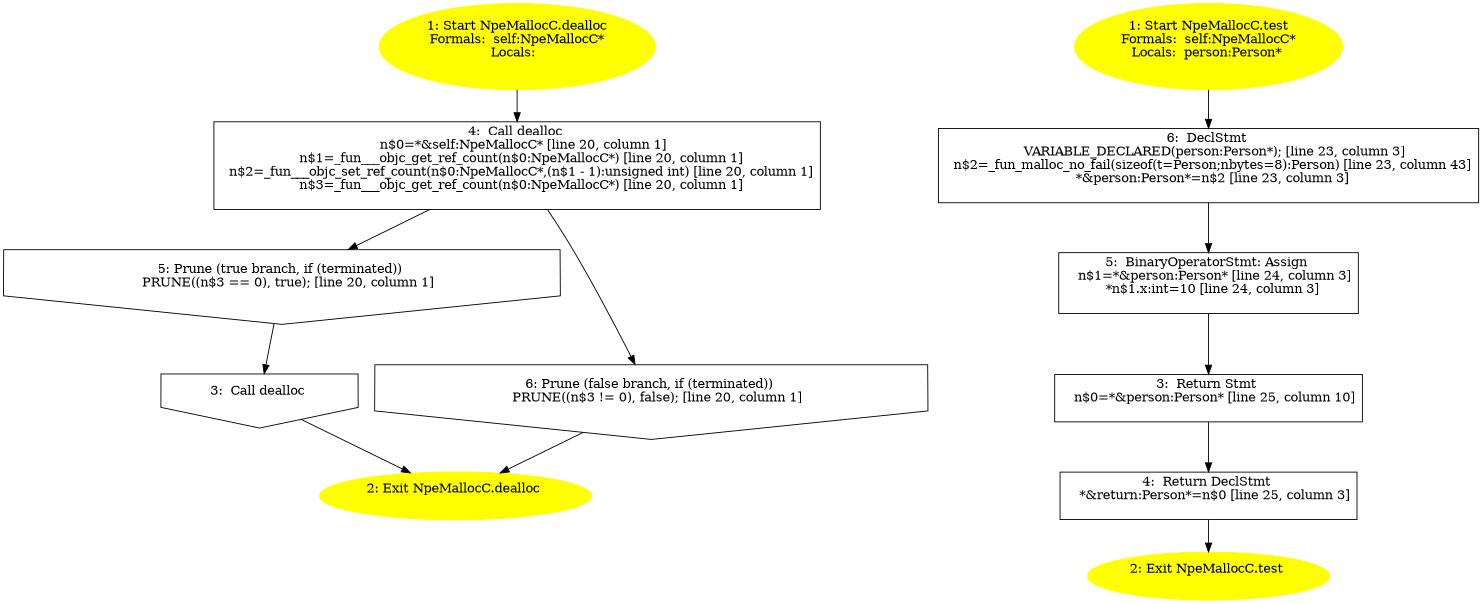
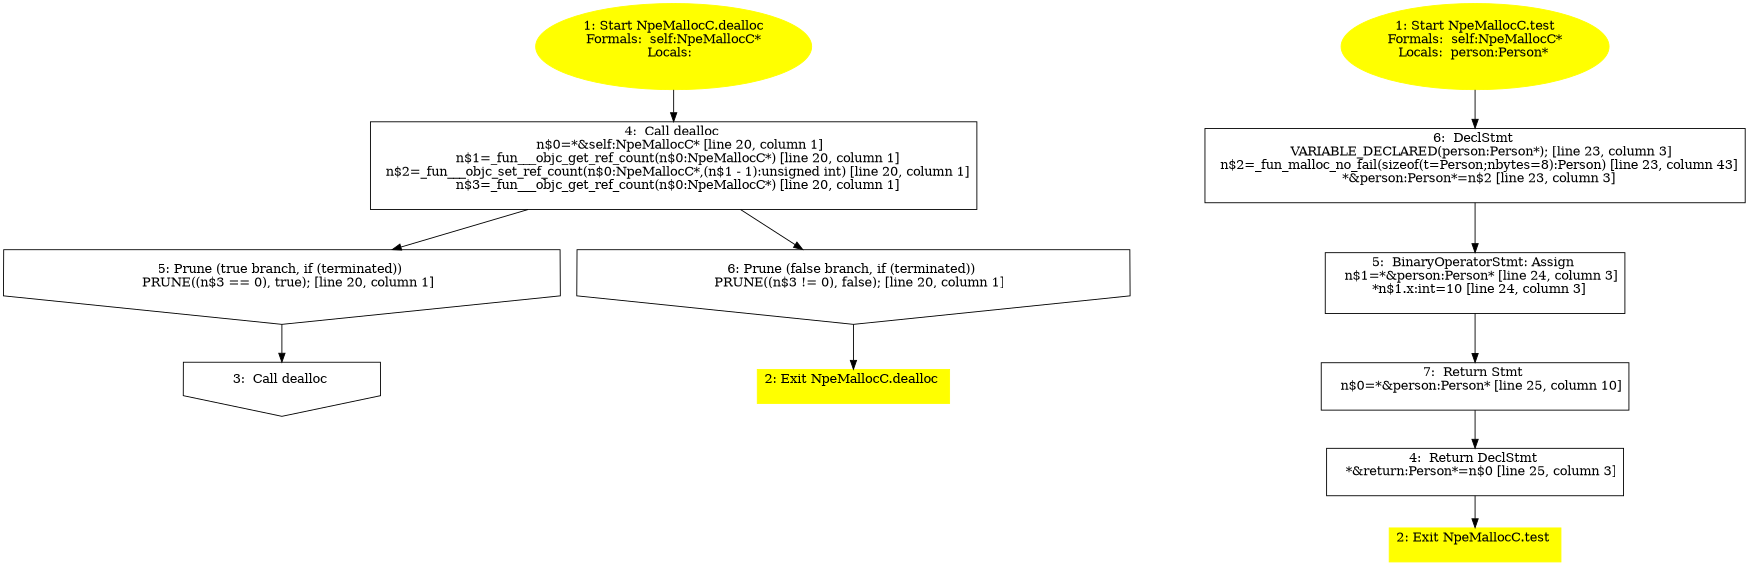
(1209, 398) -> (1475, 386)
(352, 444) -> none
(455, 496) -> (853, 386)
(1209, 576) -> (1475, 545)
